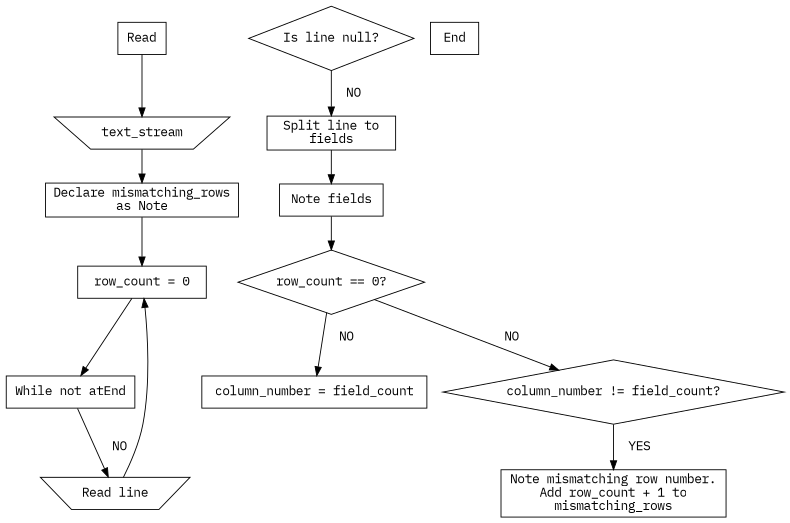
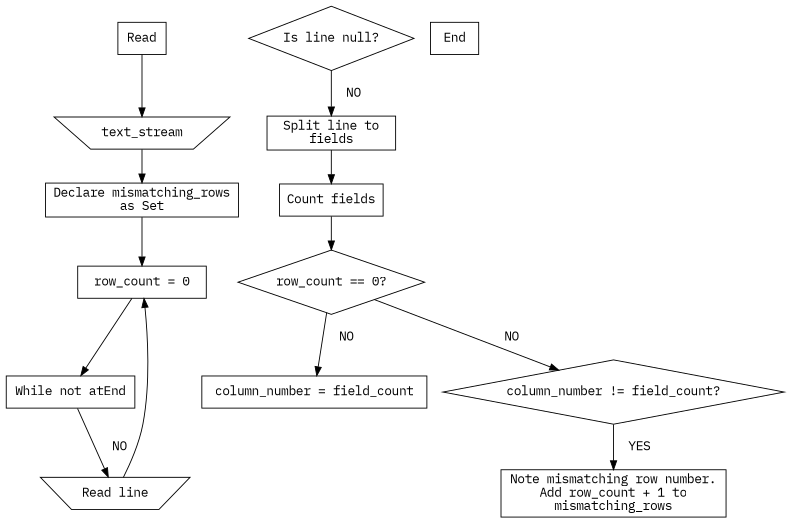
(142, 200) -> (142, 200)
(331, 200) -> (331, 200)
